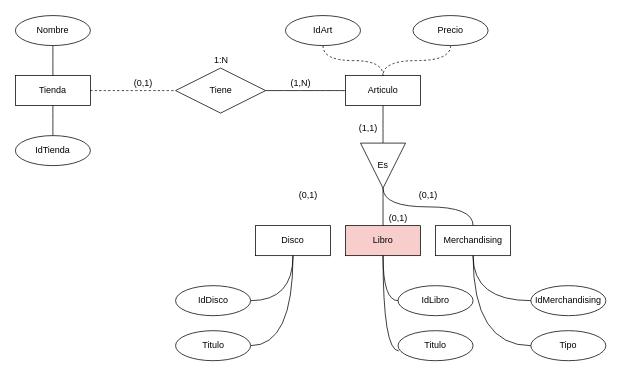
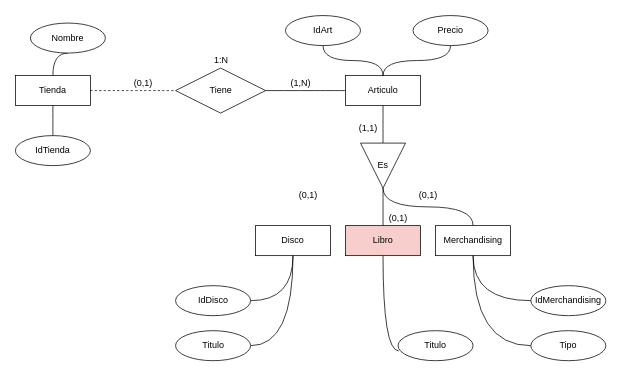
(53, 30) -> (68, 38)
(351, 60) -> (351, 60)
(418, 60) -> (418, 60)
(388, 292) -> none
(435, 300) -> none
